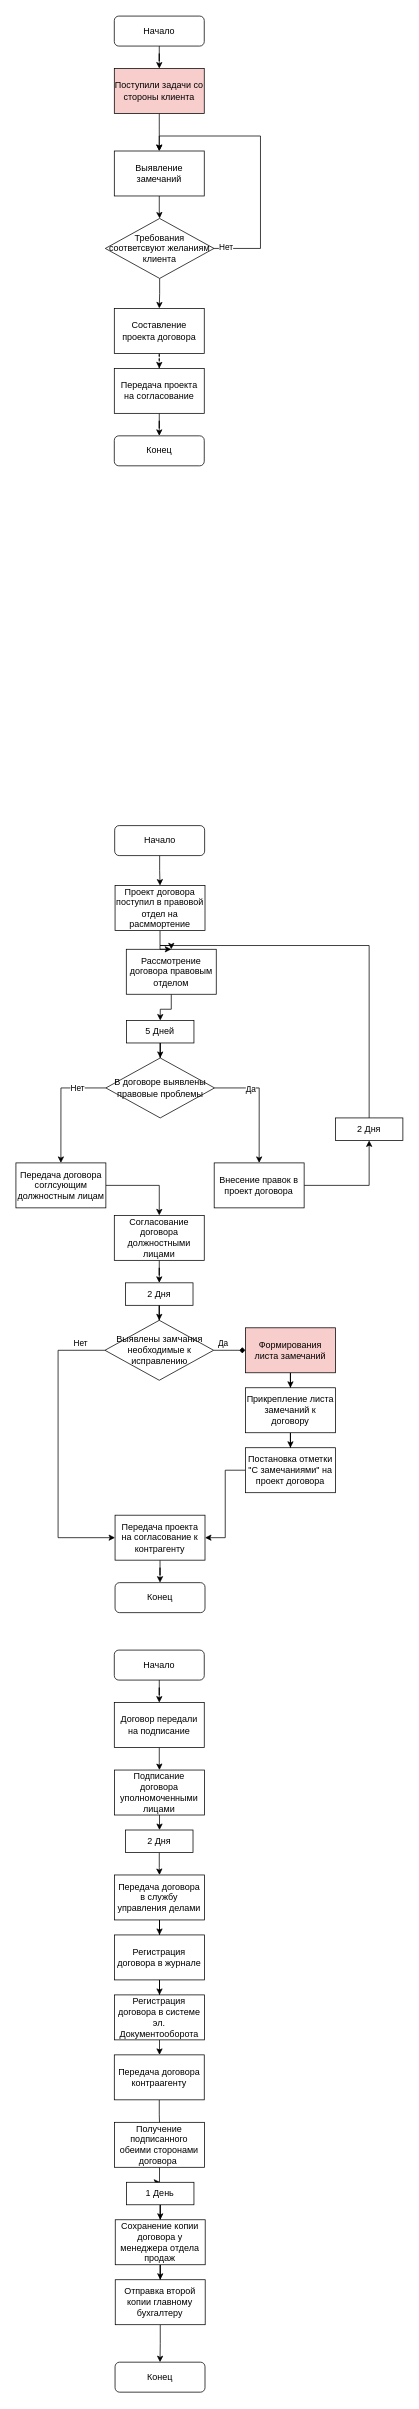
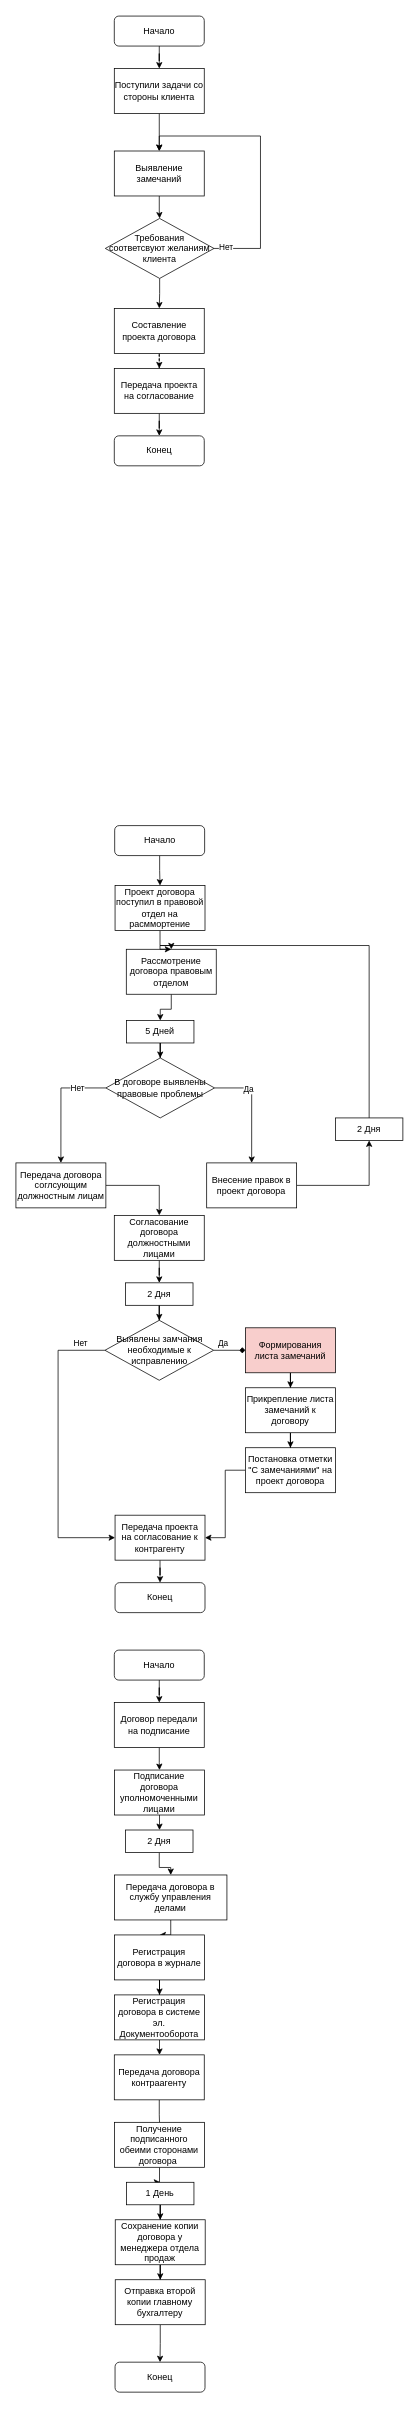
(159, 90) -> (159, 90)
(259, 1185) -> (252, 1185)
(160, 1898) -> (171, 1898)
